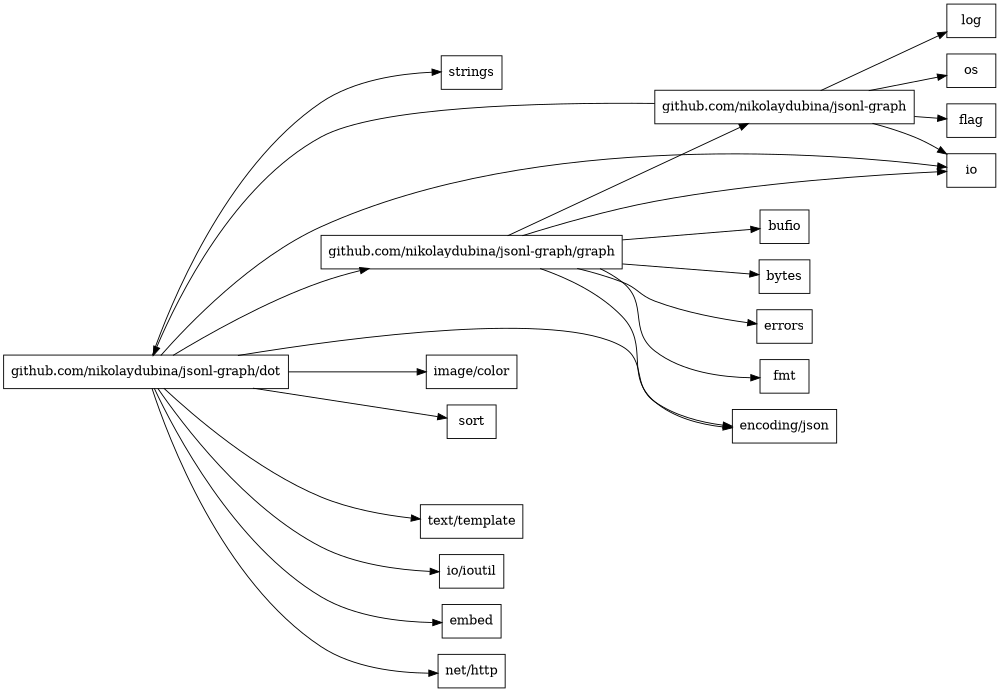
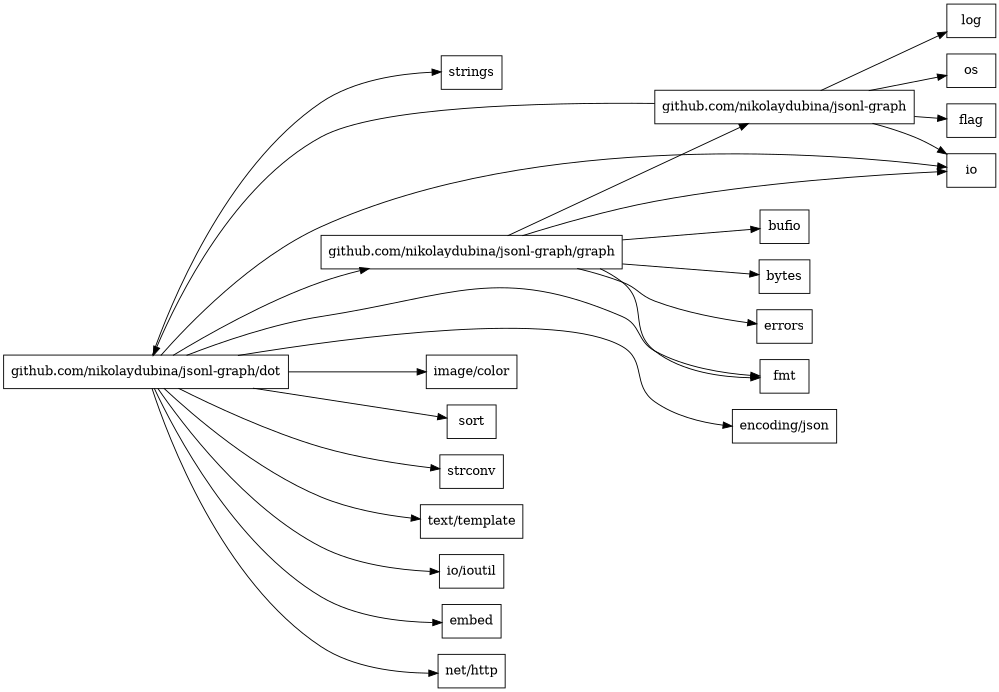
none -> (476, 289)
(637, 349) -> none
none -> (472, 472)
